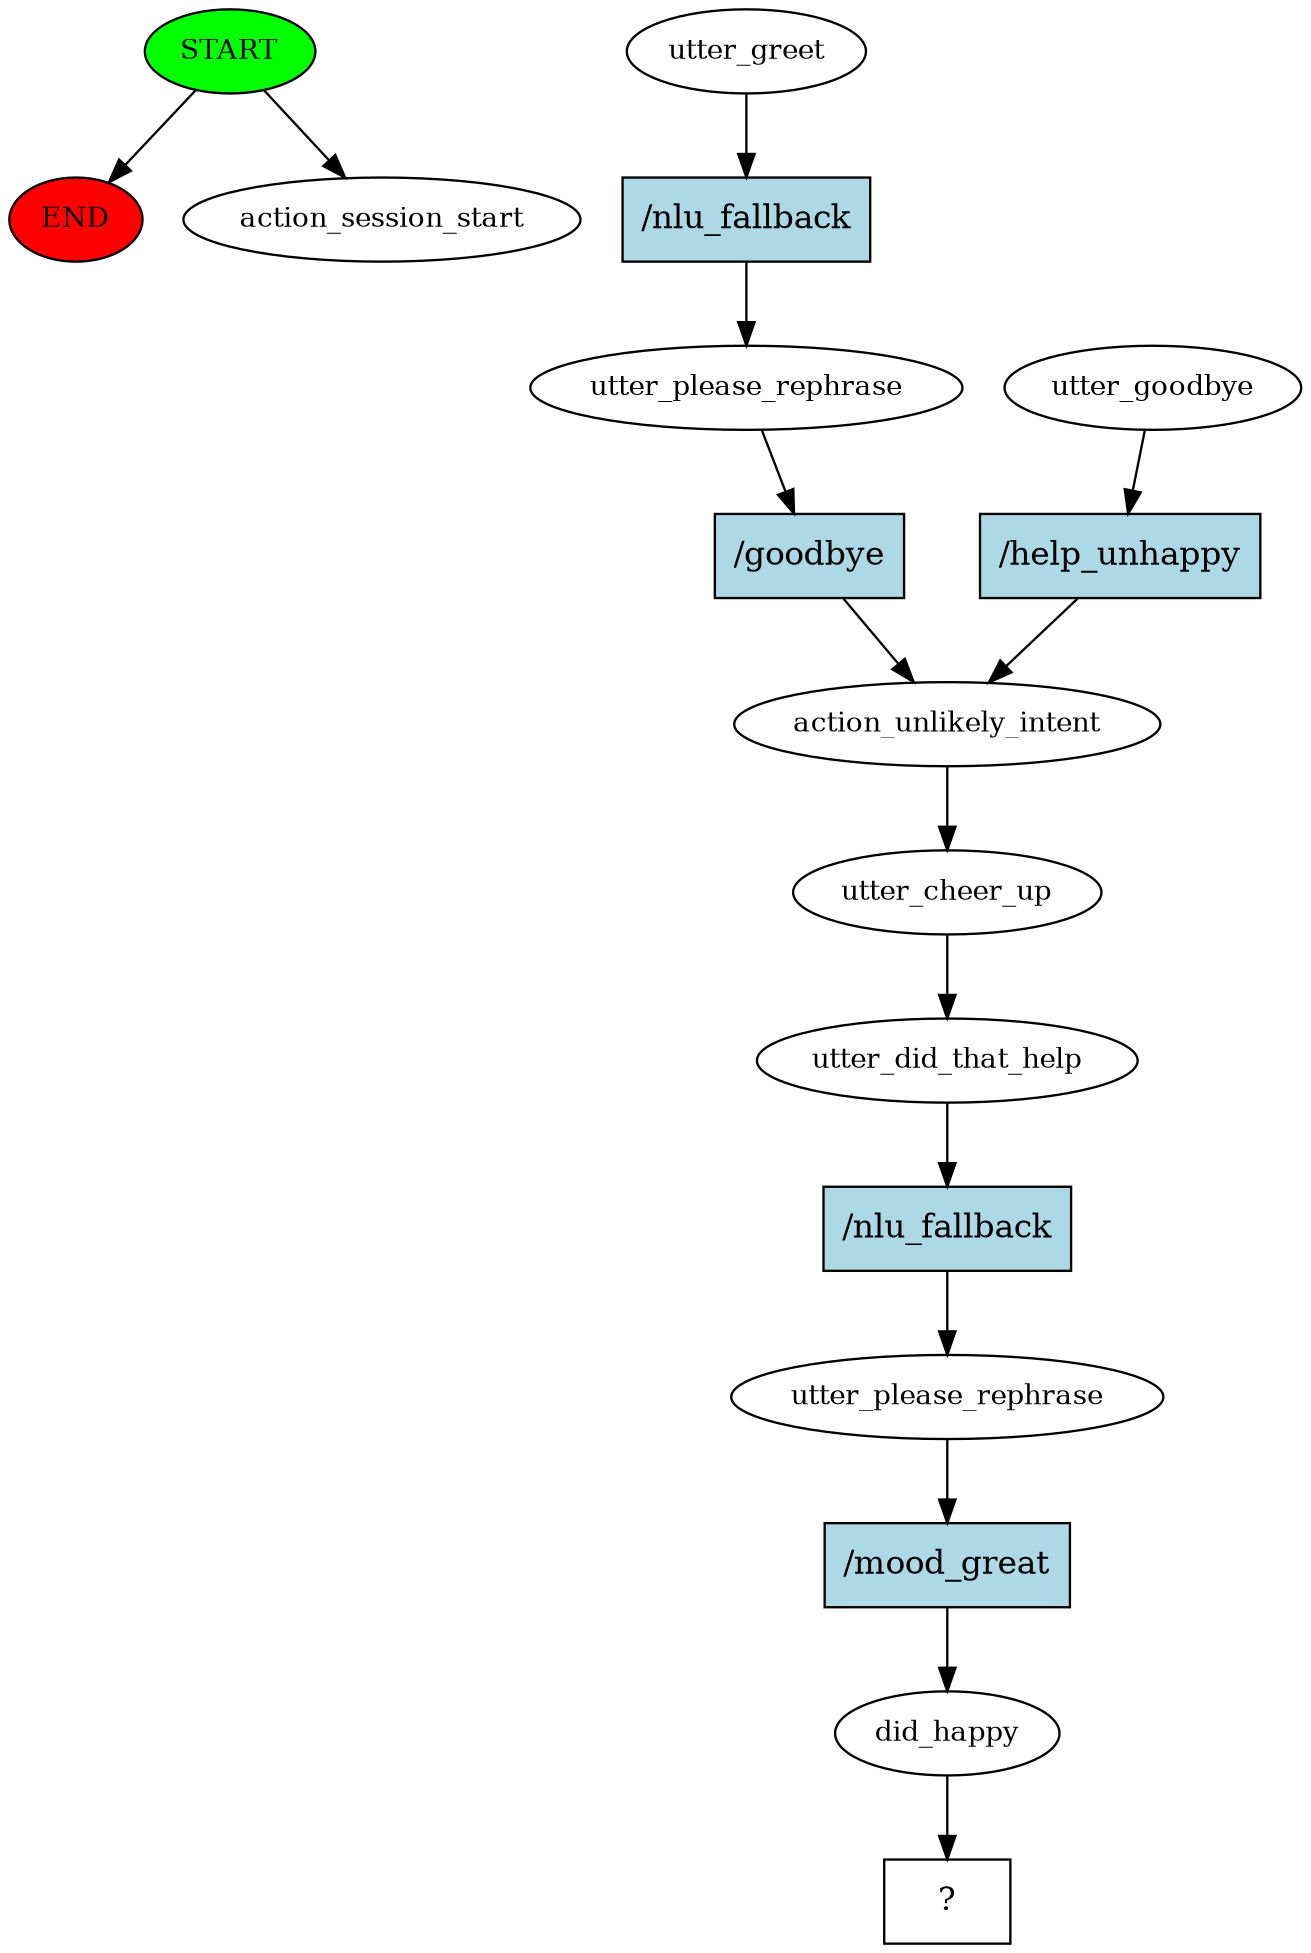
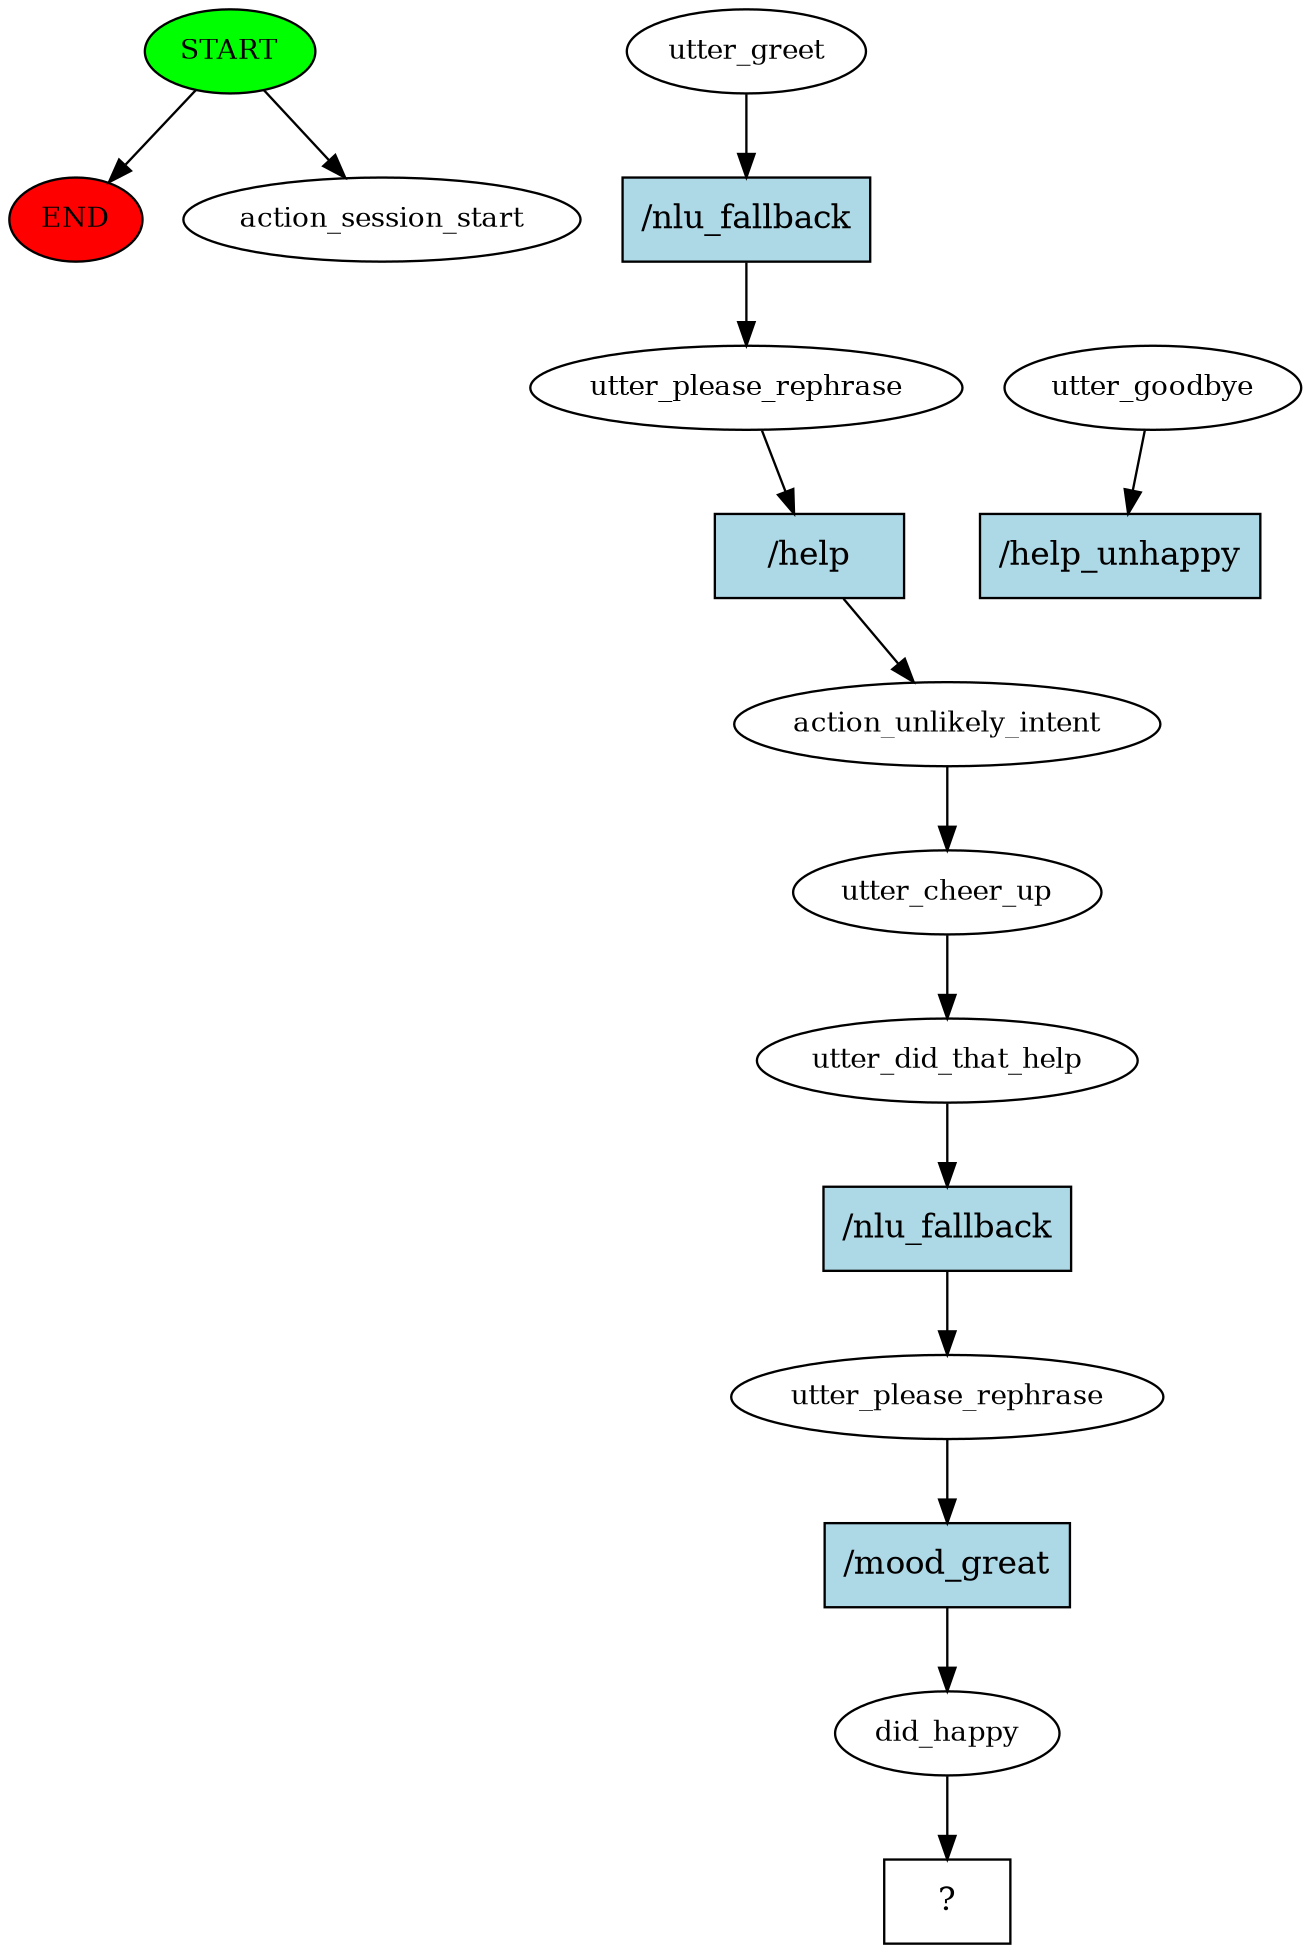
(809, 556) -> (809, 556)
(1042, 632) -> none
